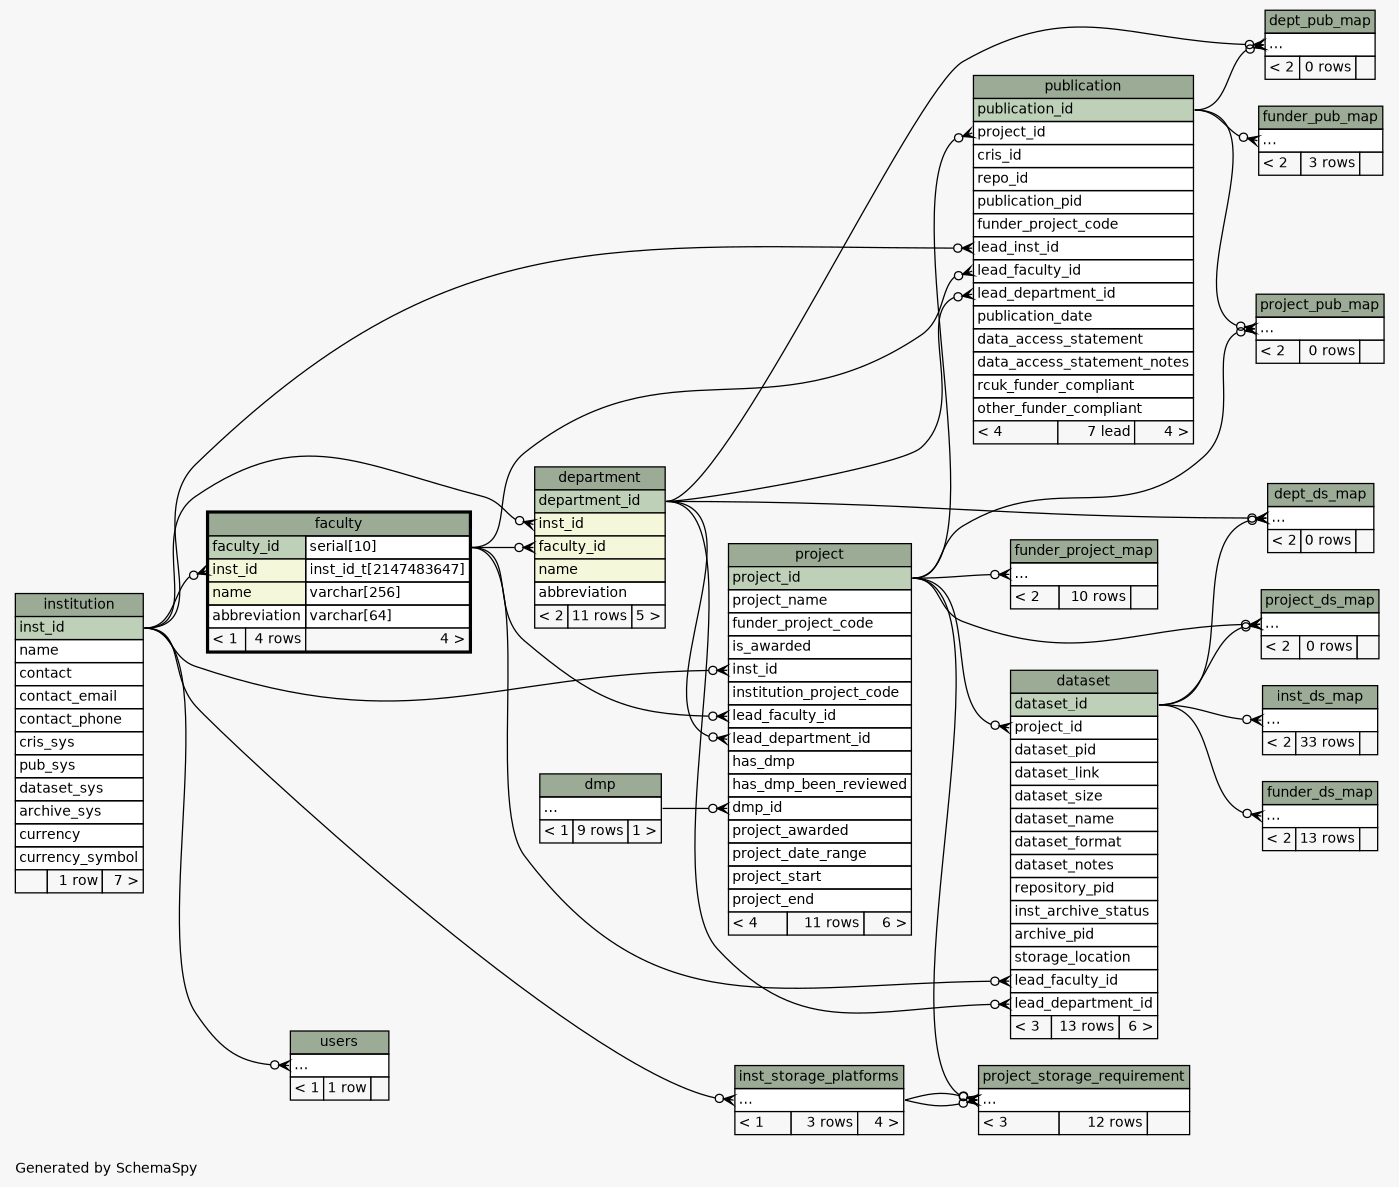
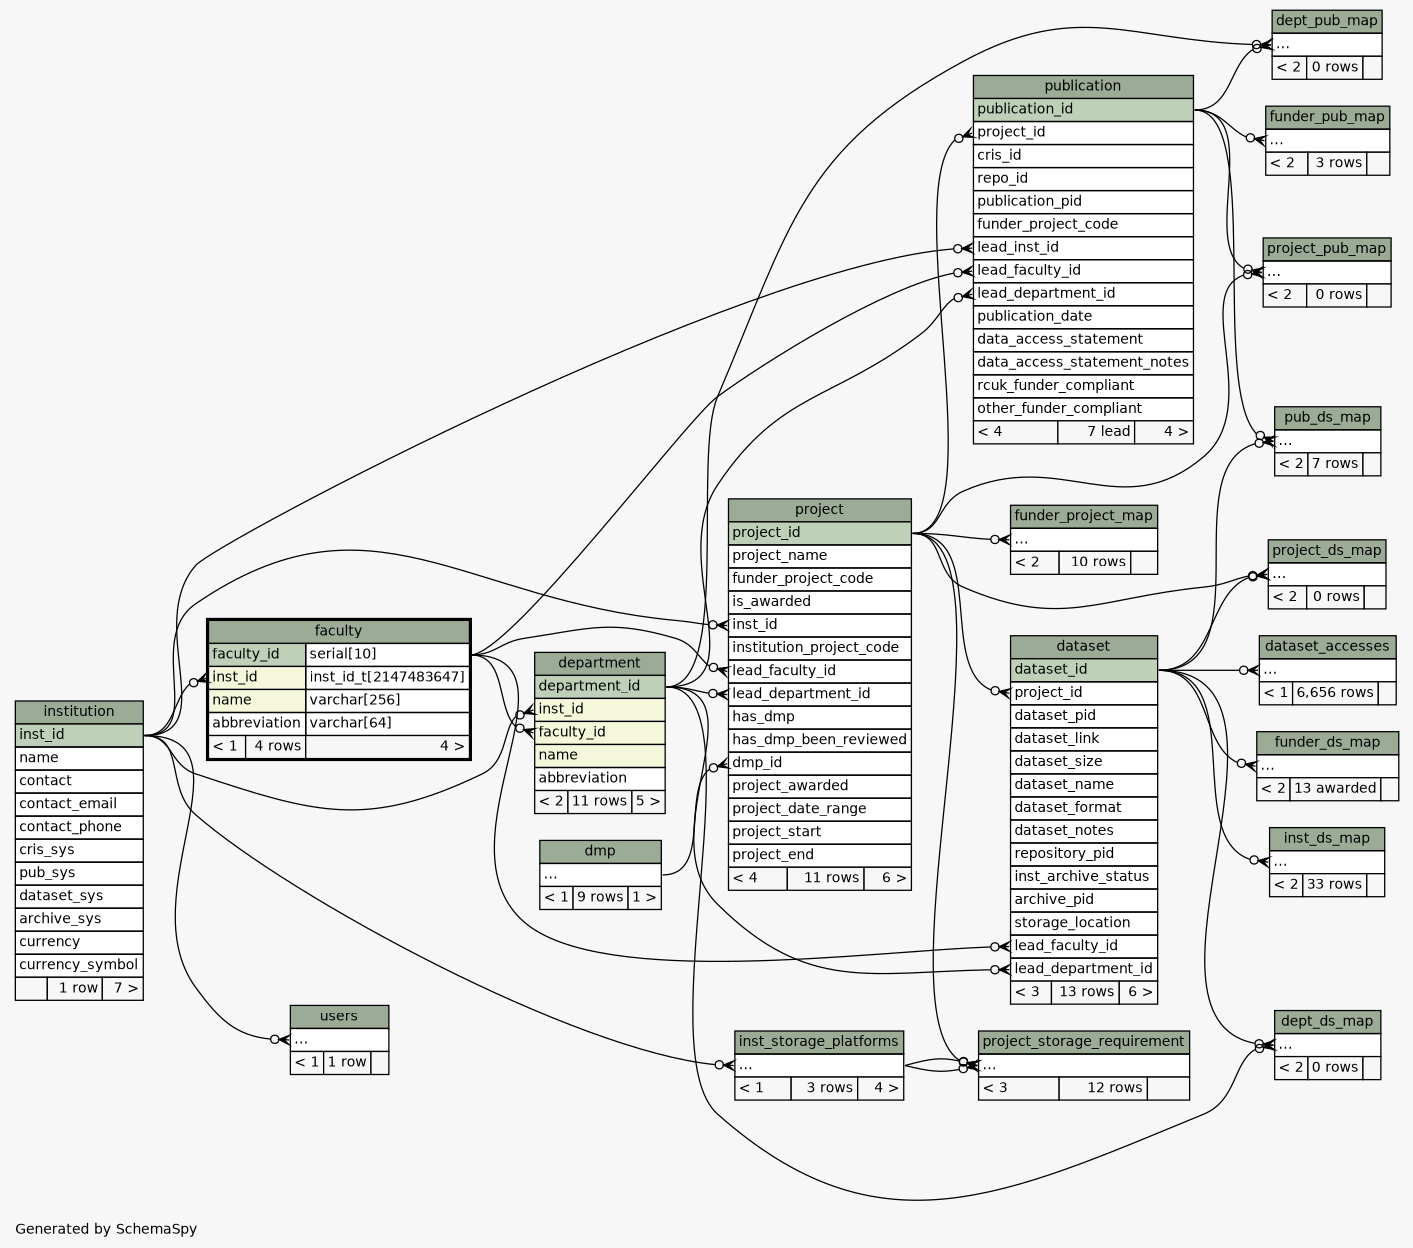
none -> (1327, 441)
none -> (1327, 670)
(1328, 838) -> (1335, 789)
